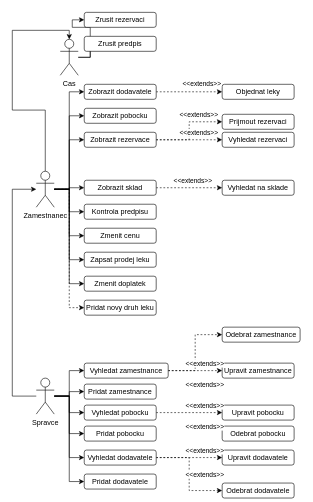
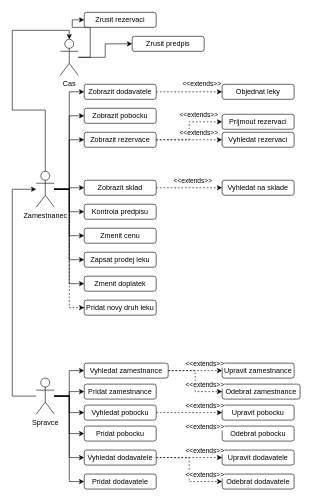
(120, 44) -> (168, 44)
(261, 335) -> (261, 392)
(258, 491) -> (258, 482)
